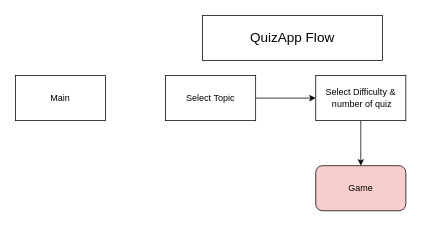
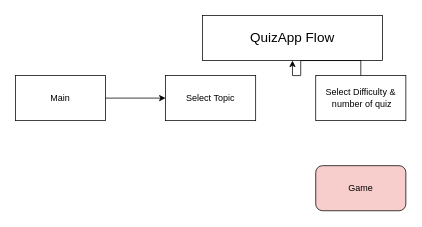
none -> (159, 98)
(309, 98) -> none
(360, 140) -> (300, 75)
